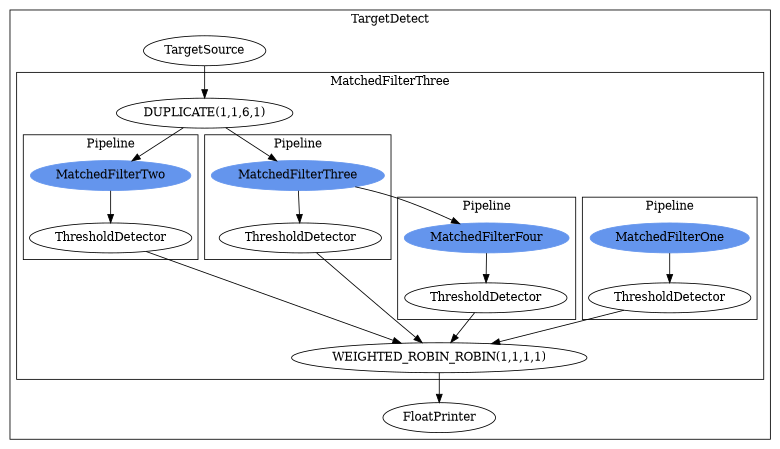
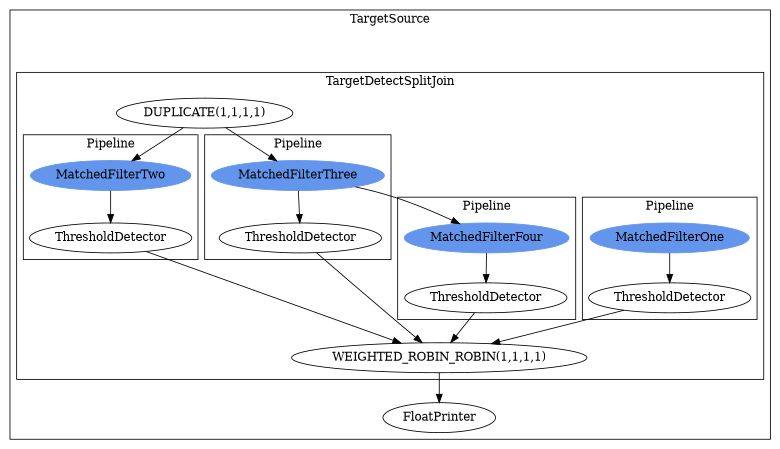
(390, 20) -> (390, 20)
(205, 51) -> none
(390, 82) -> (390, 82)
(205, 113) -> (205, 113)
